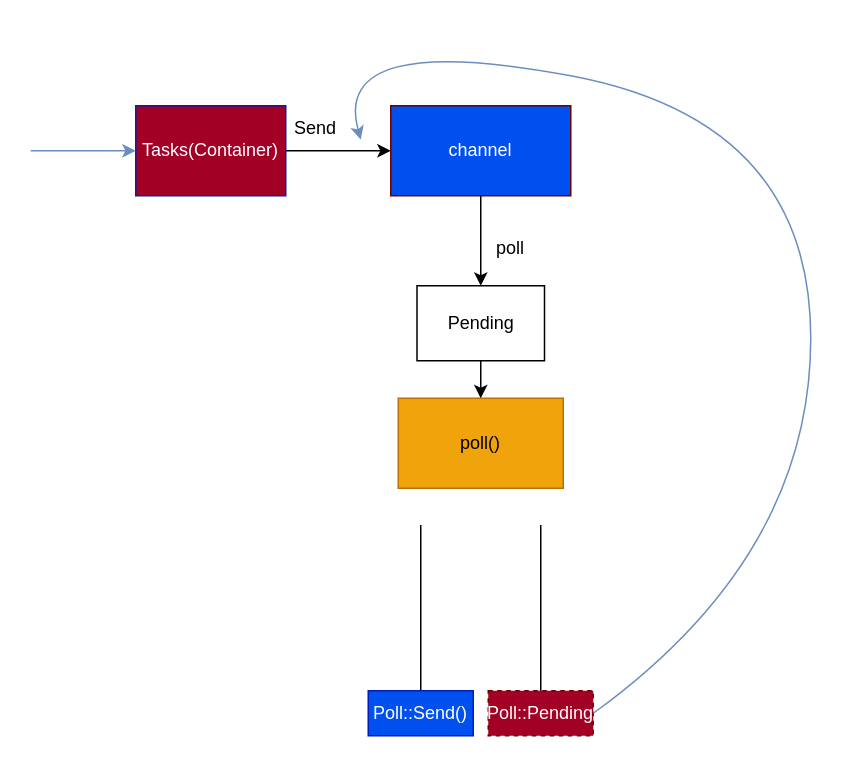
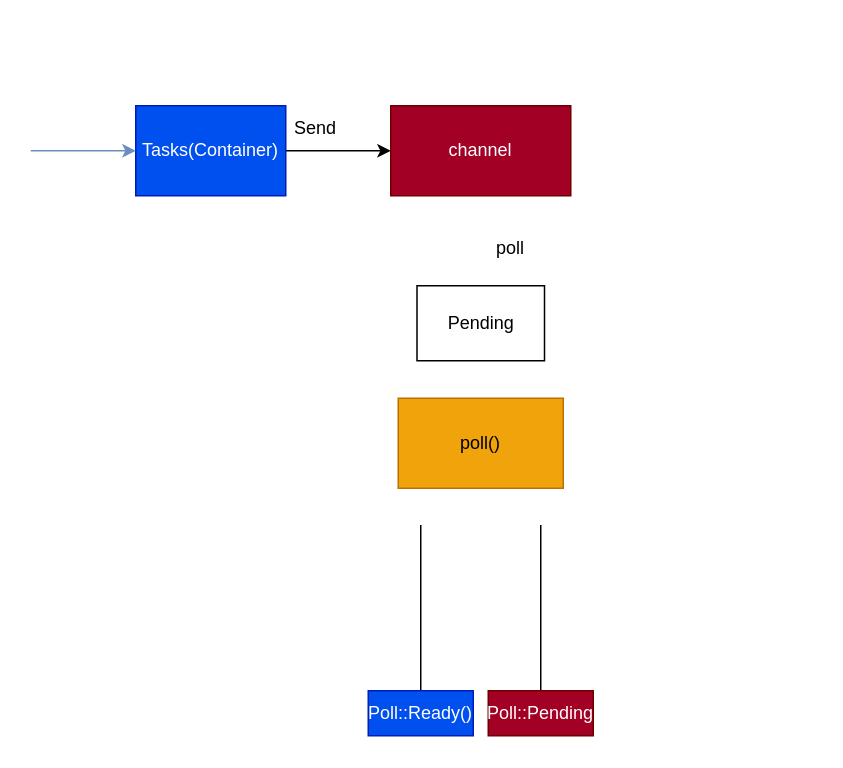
(211, 151) -> (211, 151)
(481, 151) -> (481, 151)
(481, 236) -> none
(795, 240) -> none
(481, 374) -> none
(421, 713) -> (421, 713)
(541, 713) -> (541, 713)
